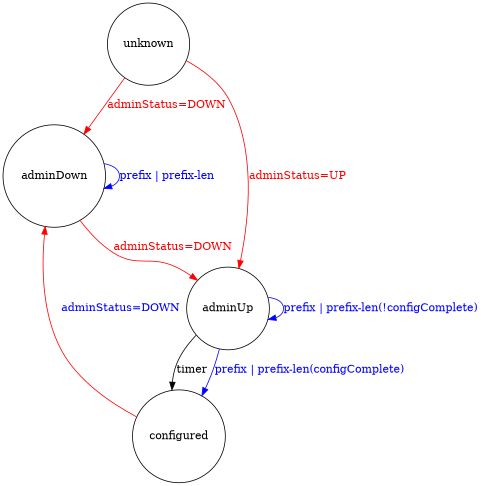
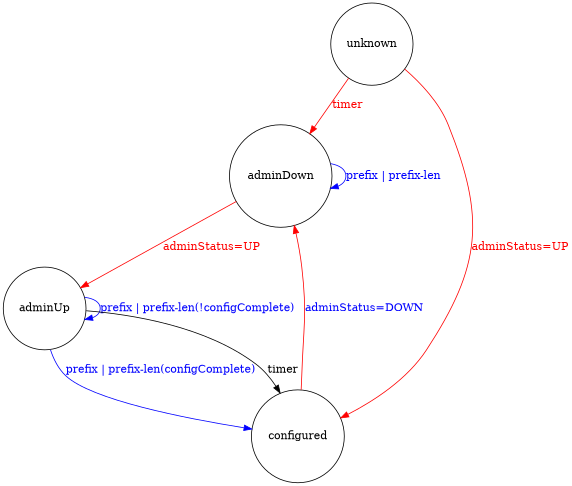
(166, 105) -> (348, 105)
(245, 150) -> (469, 256)
(173, 247) -> (212, 247)
